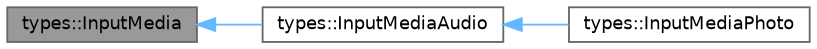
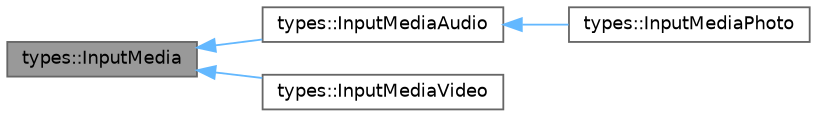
none -> (383, 92)
